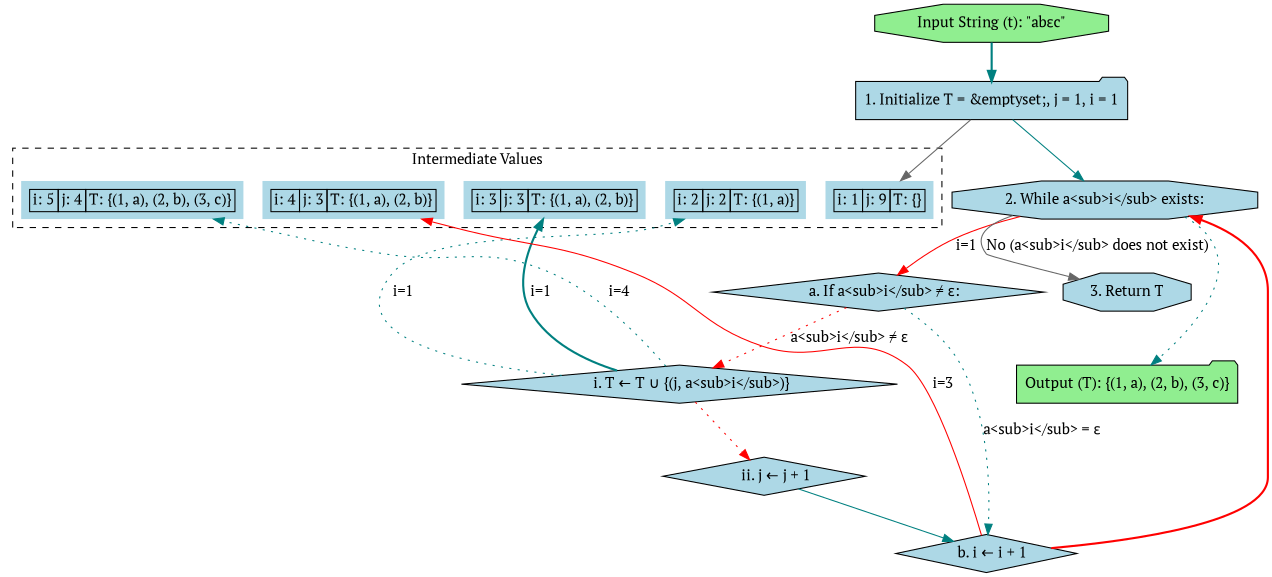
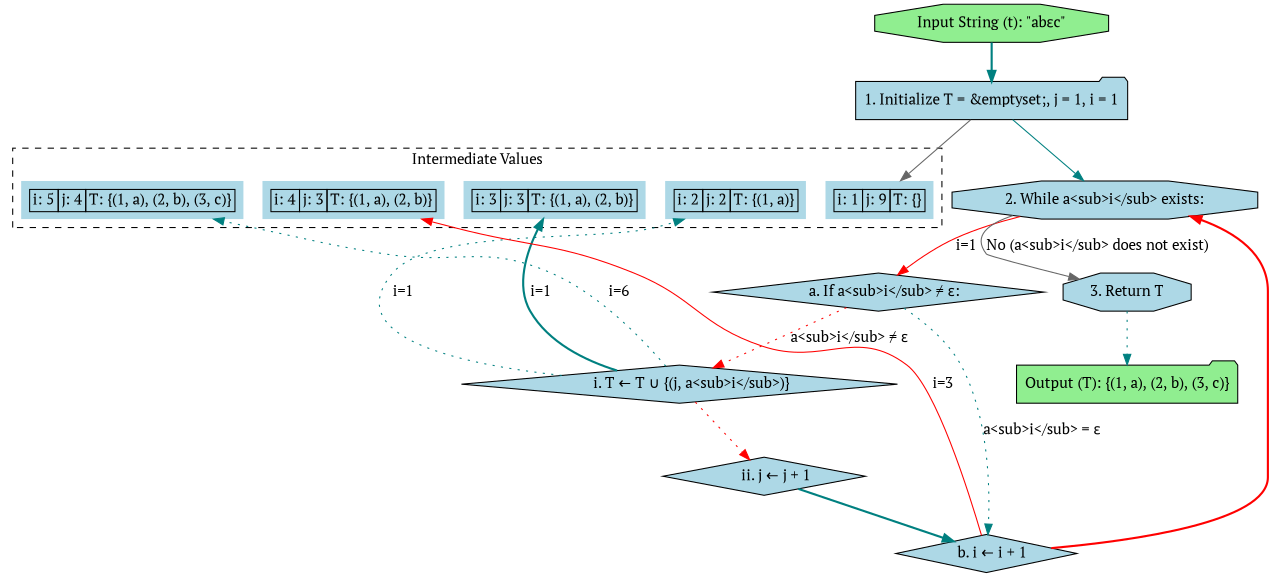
(1213, 290) -> (1127, 333)
(619, 292) -> (619, 292)
(871, 513) -> (871, 513)
